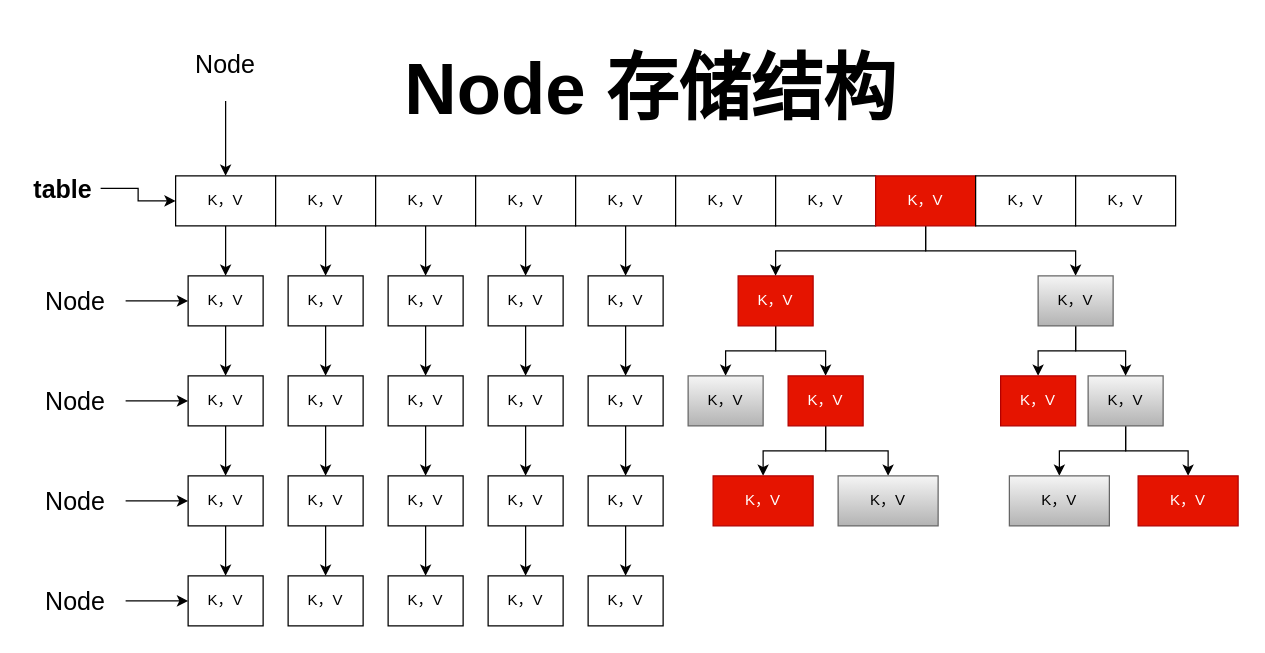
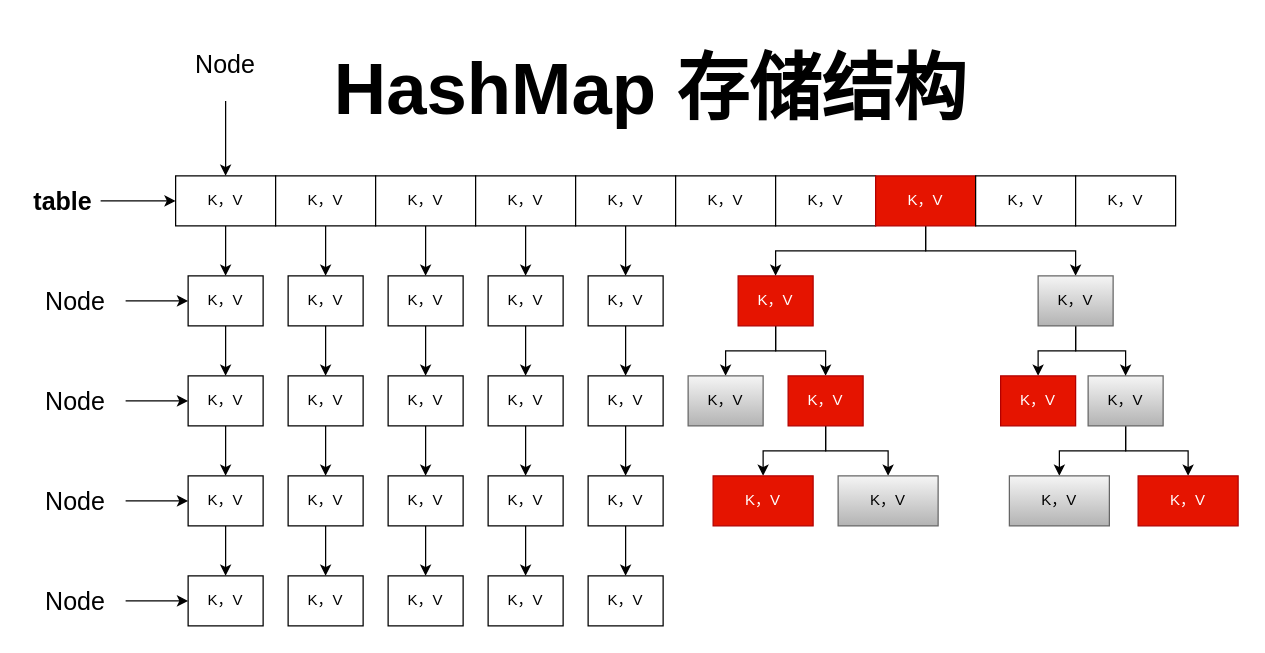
(651, 88) -> (651, 88)
(63, 188) -> (63, 201)
